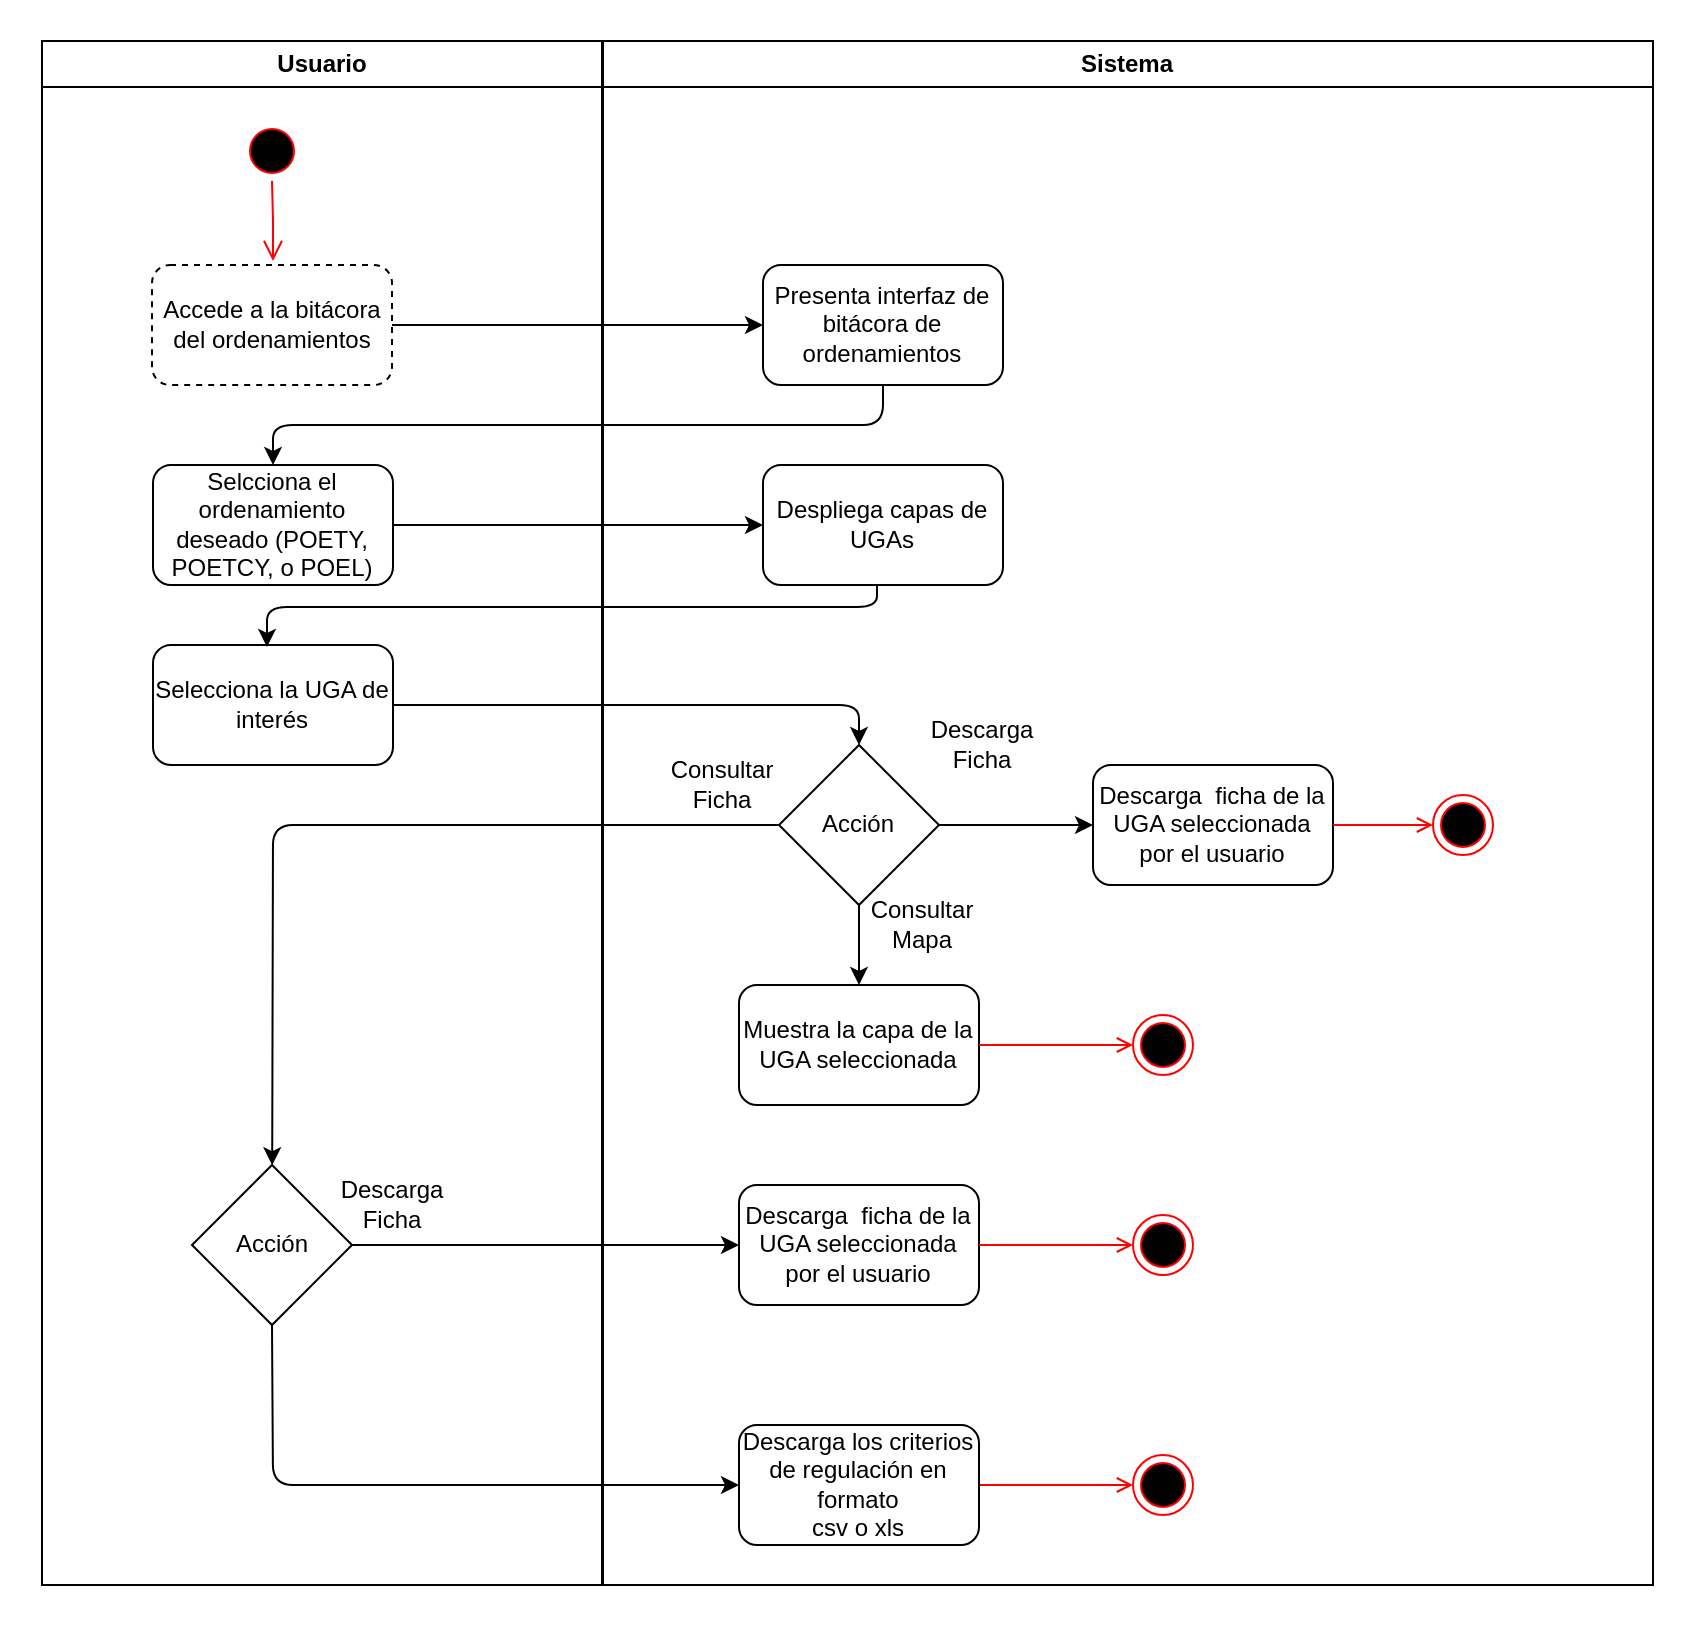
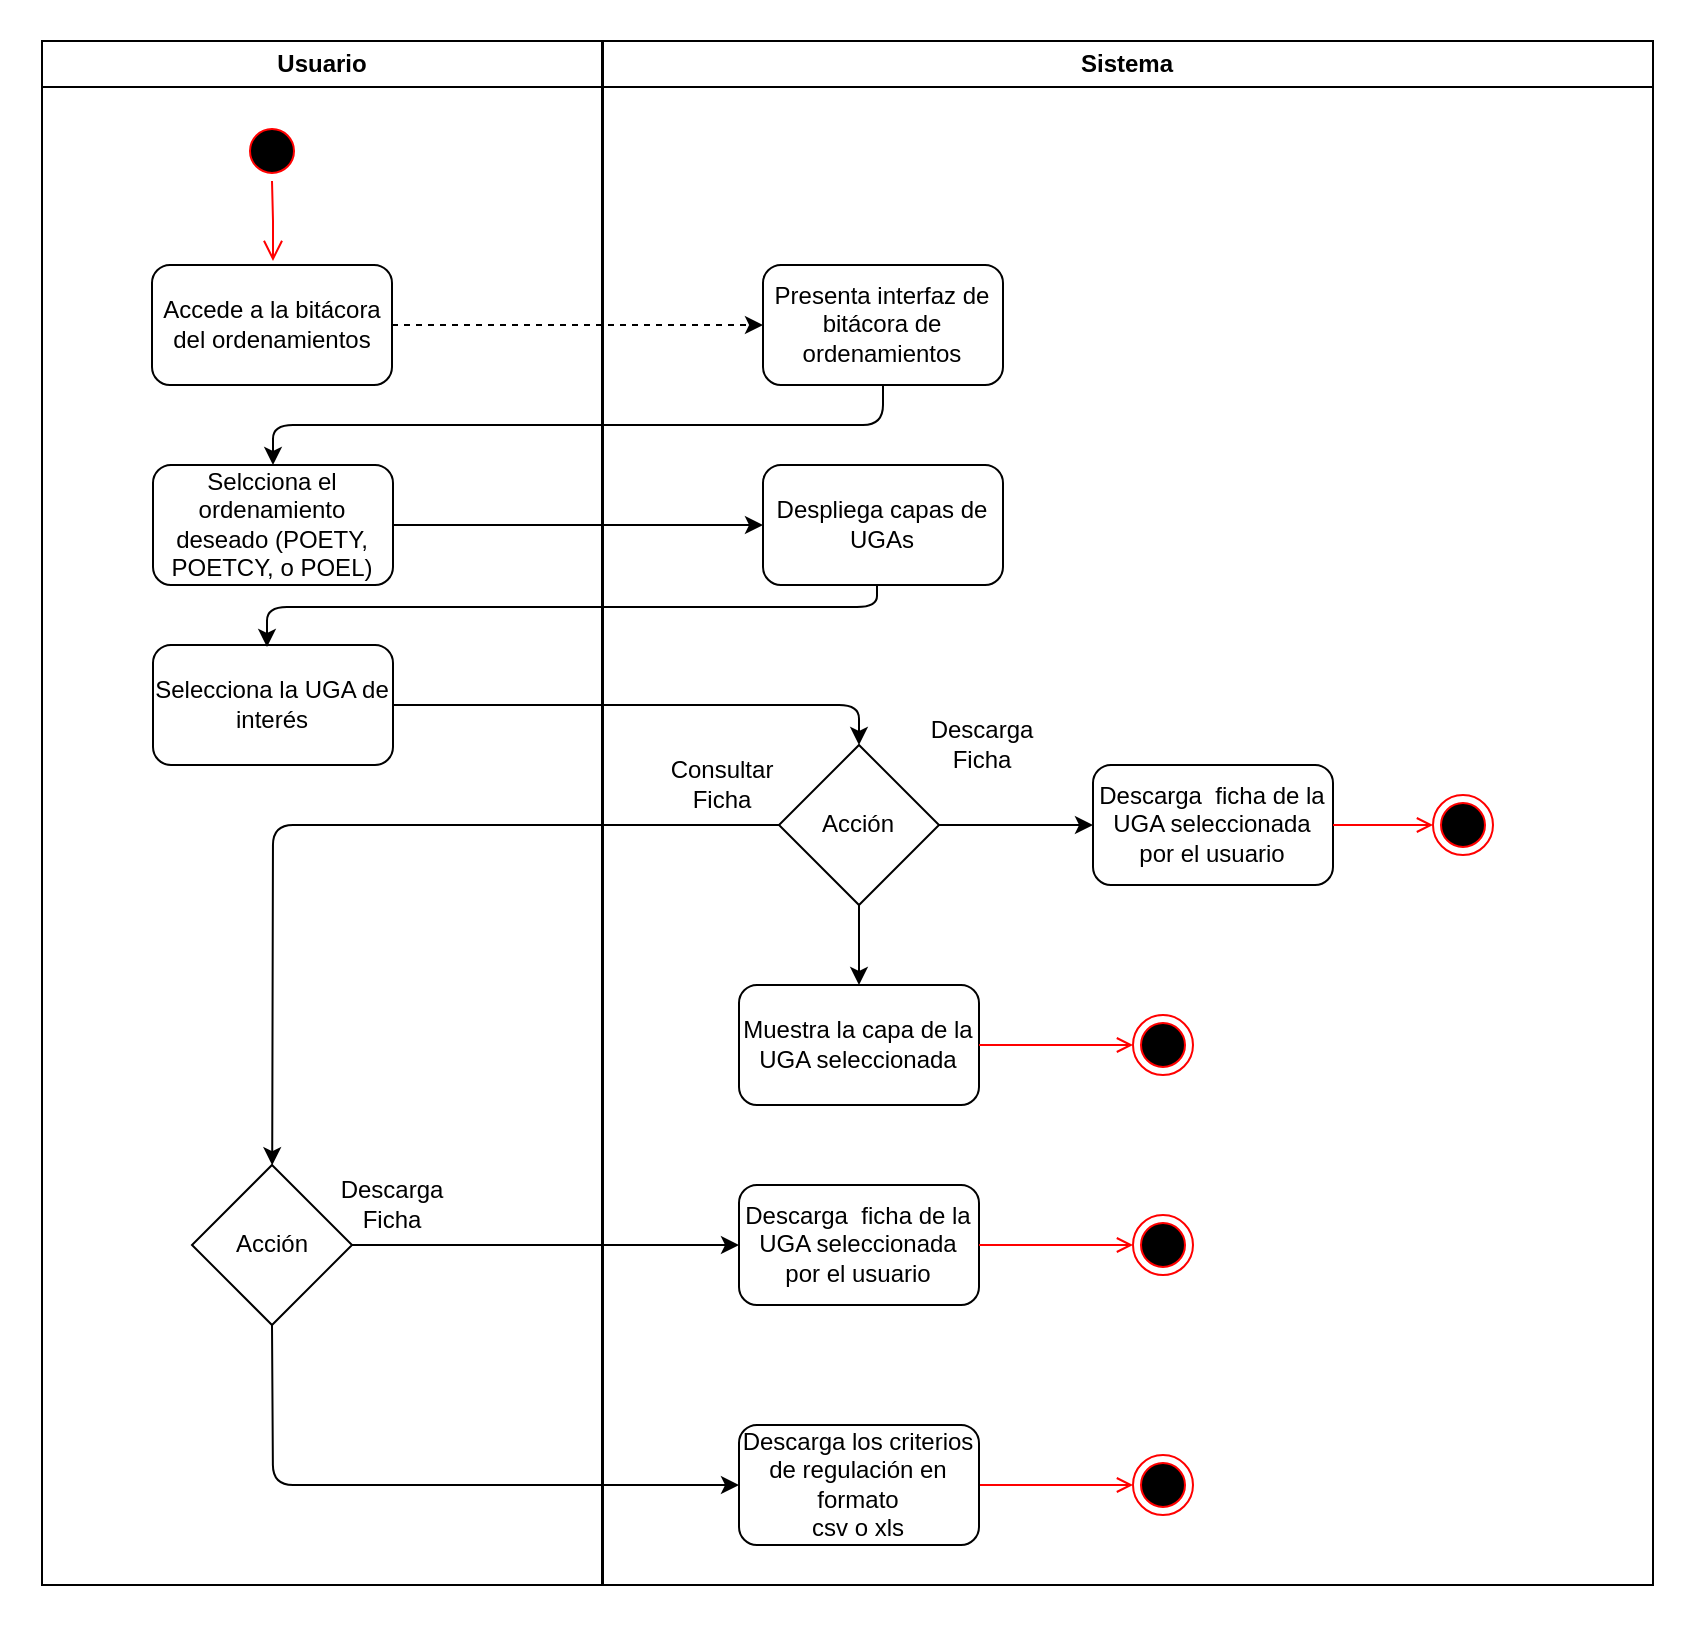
(272, 325) -> (272, 325)
(494, 325) -> (494, 325)
(923, 925) -> none
